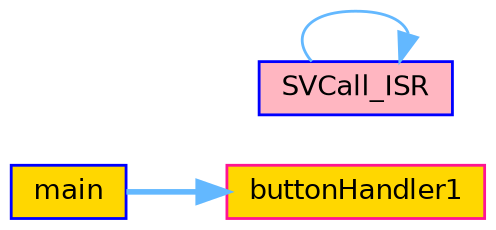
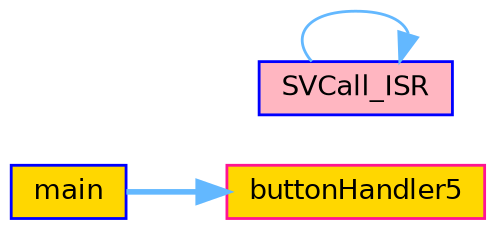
(356, 192) -> (356, 192)
